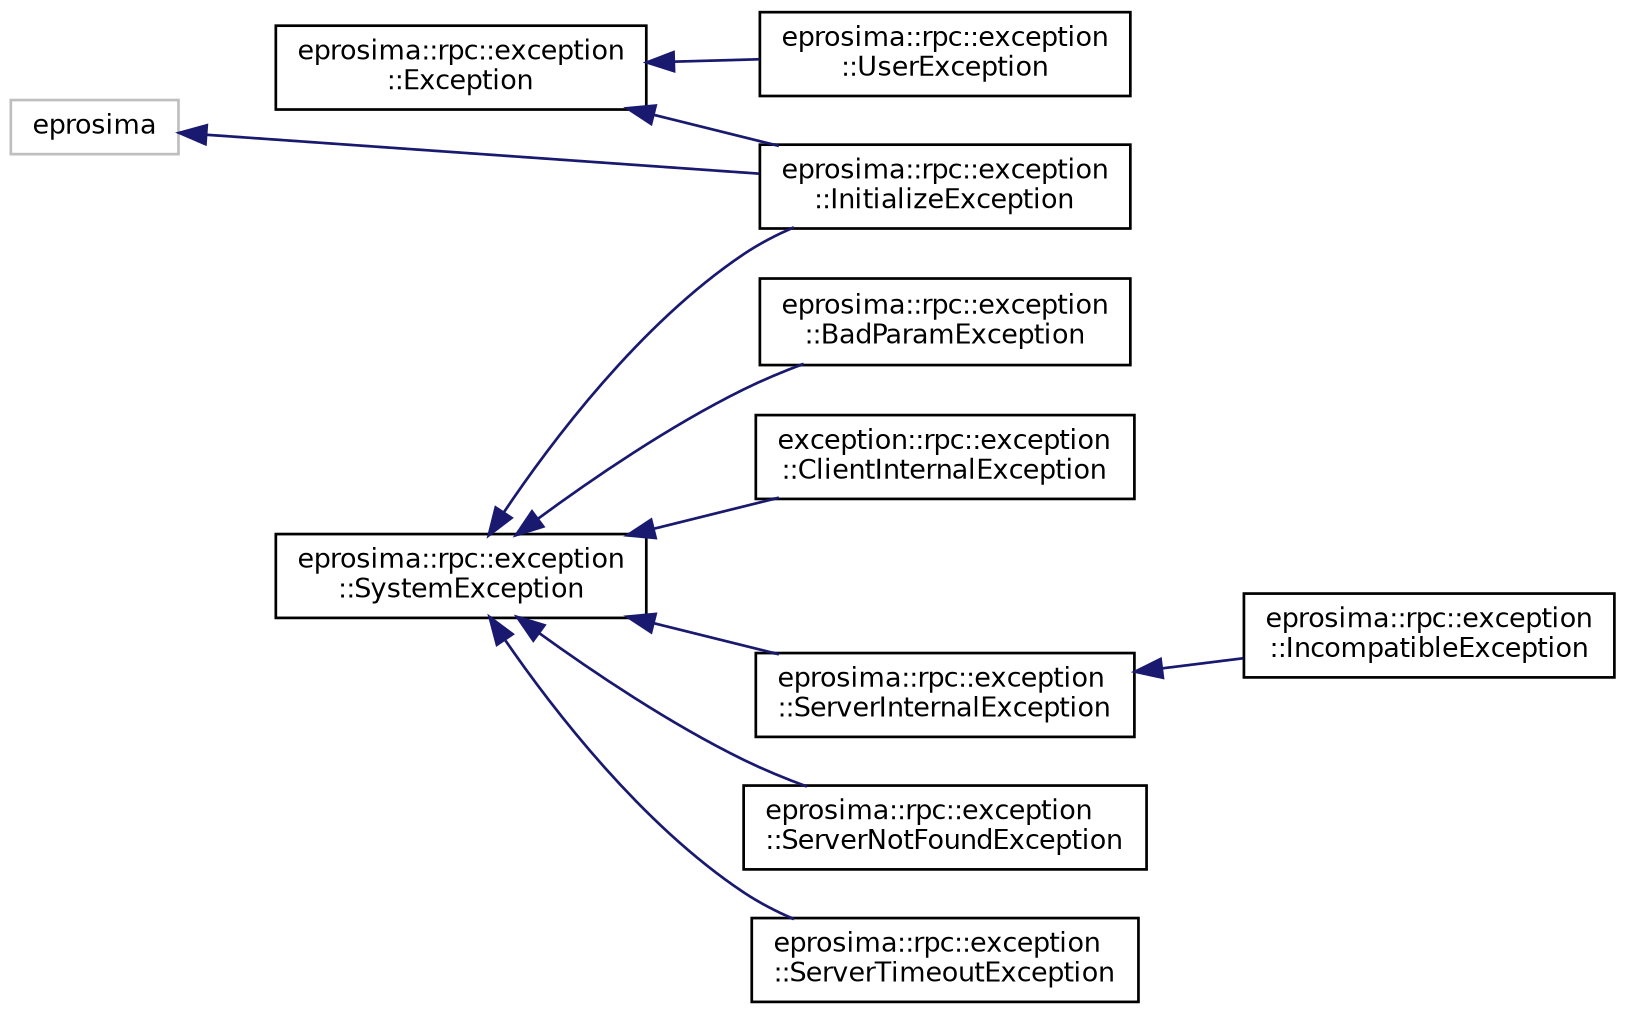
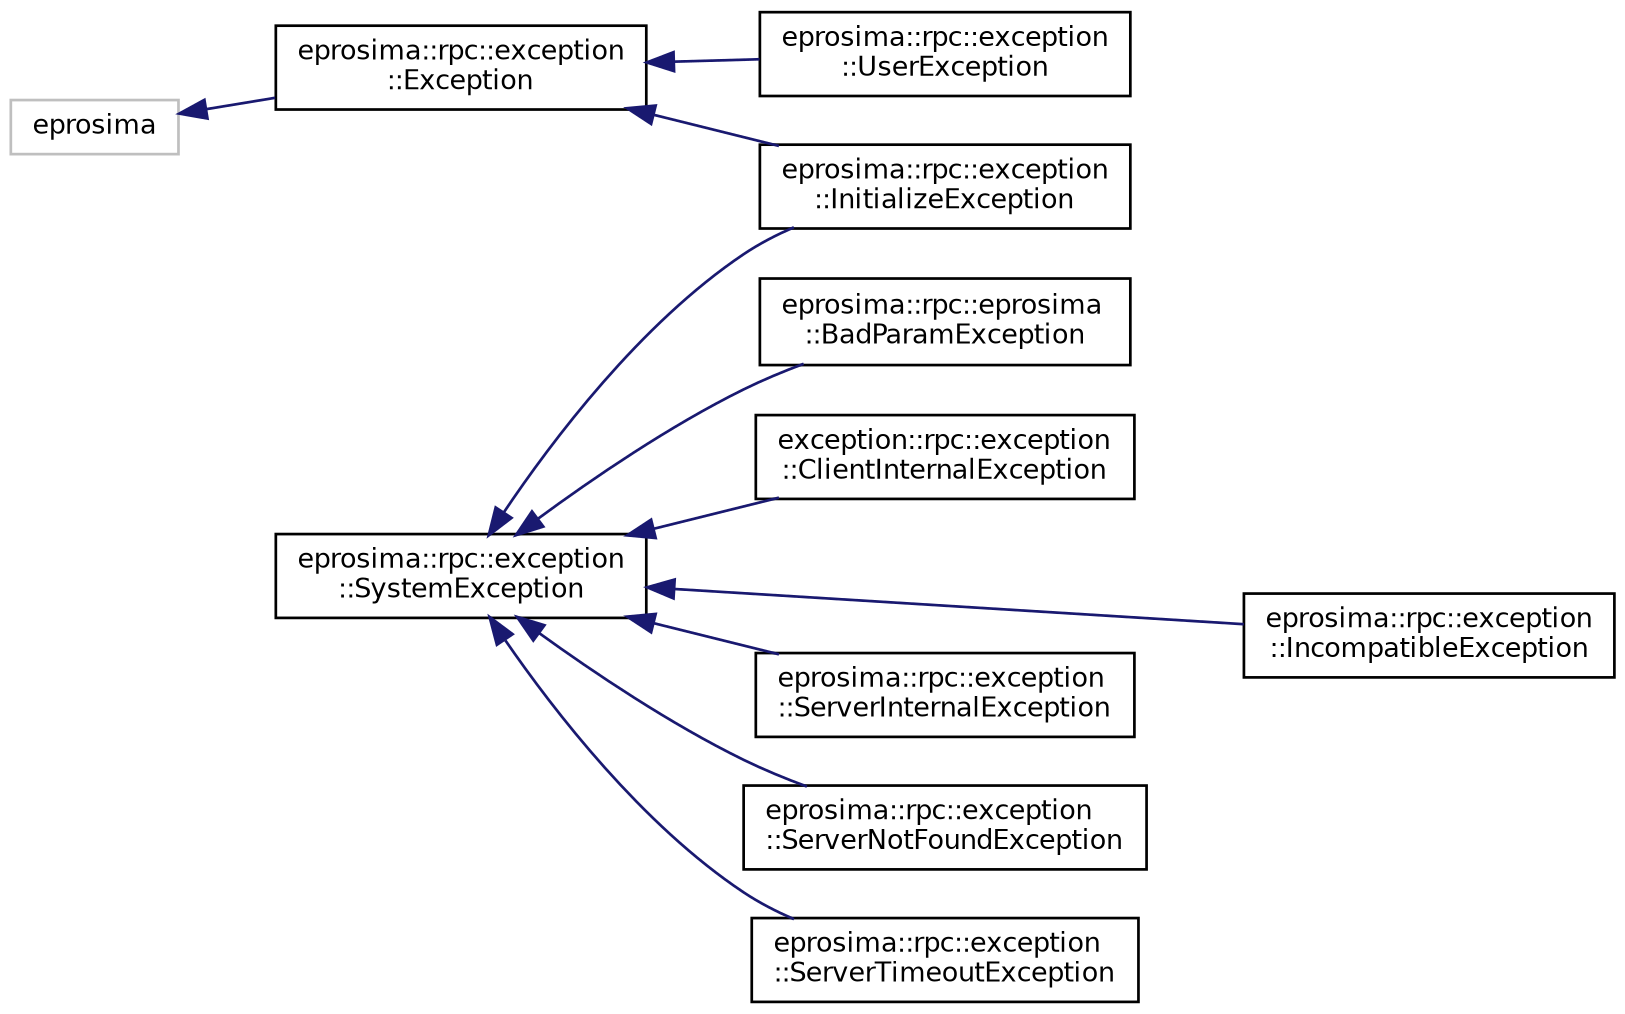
(483, 154) -> (241, 104)
(945, 322) -> (945, 322)
(1203, 663) -> (959, 607)
